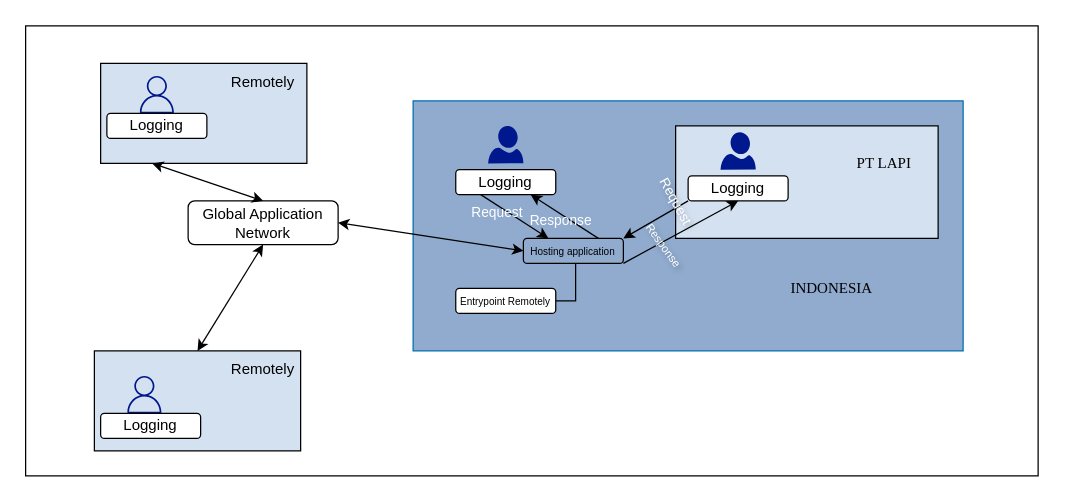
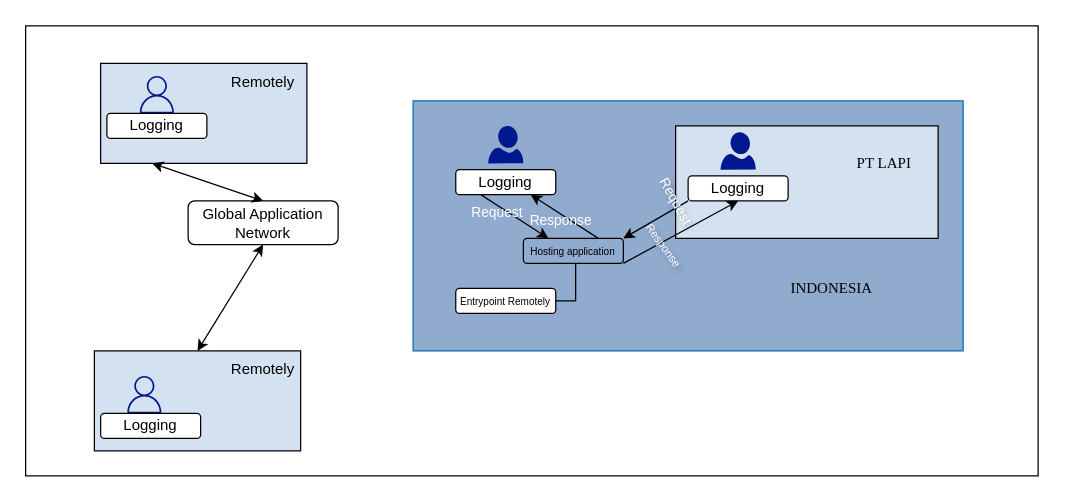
(430, 236) -> none
